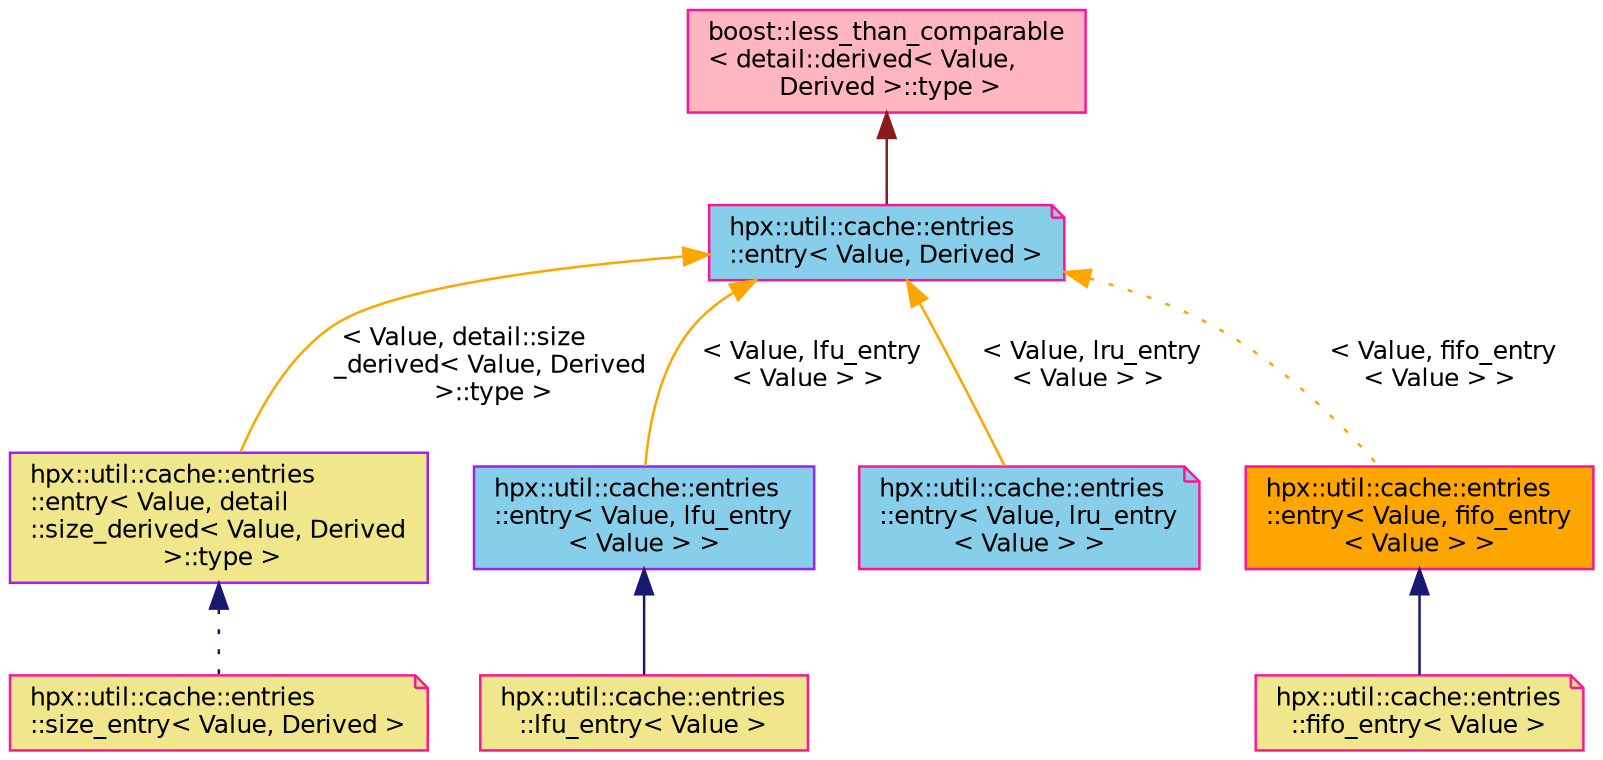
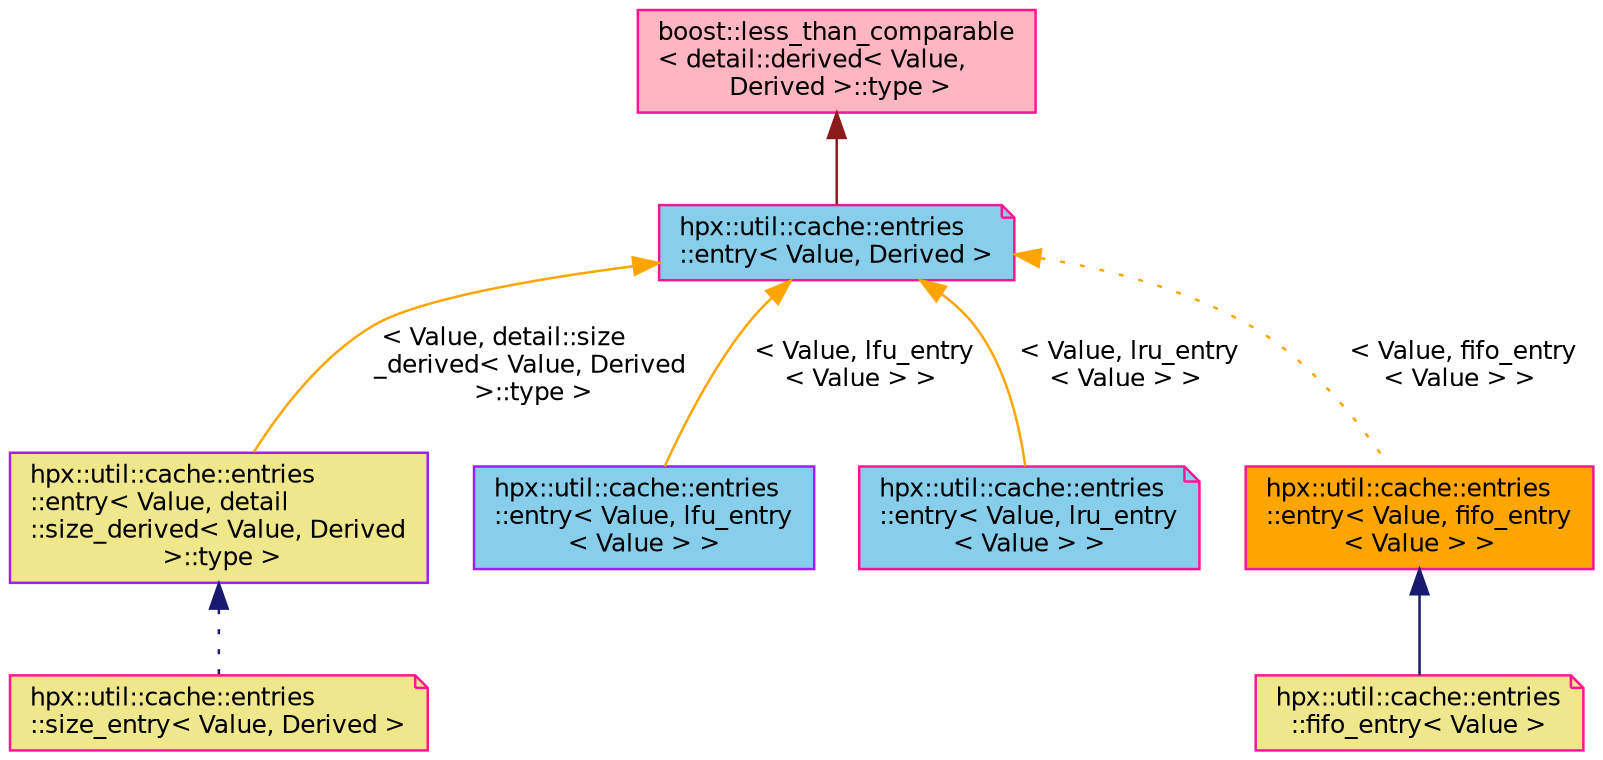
(644, 713) -> none
